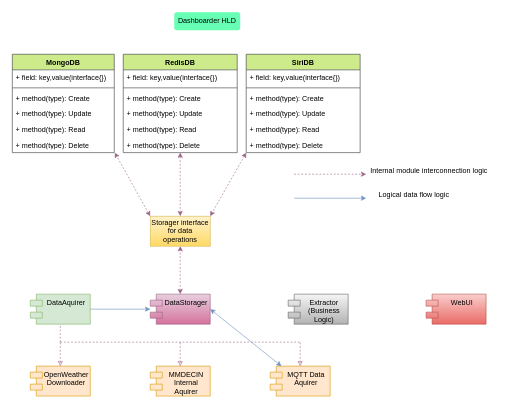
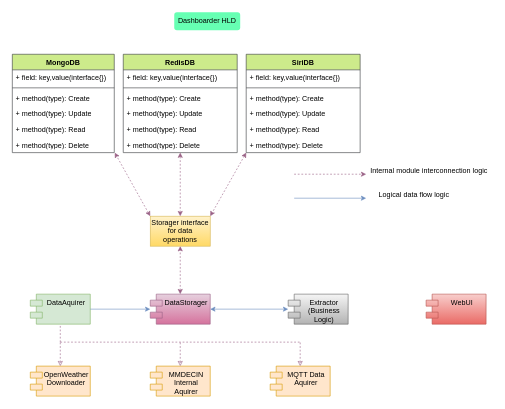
(246, 337) -> (282, 309)
